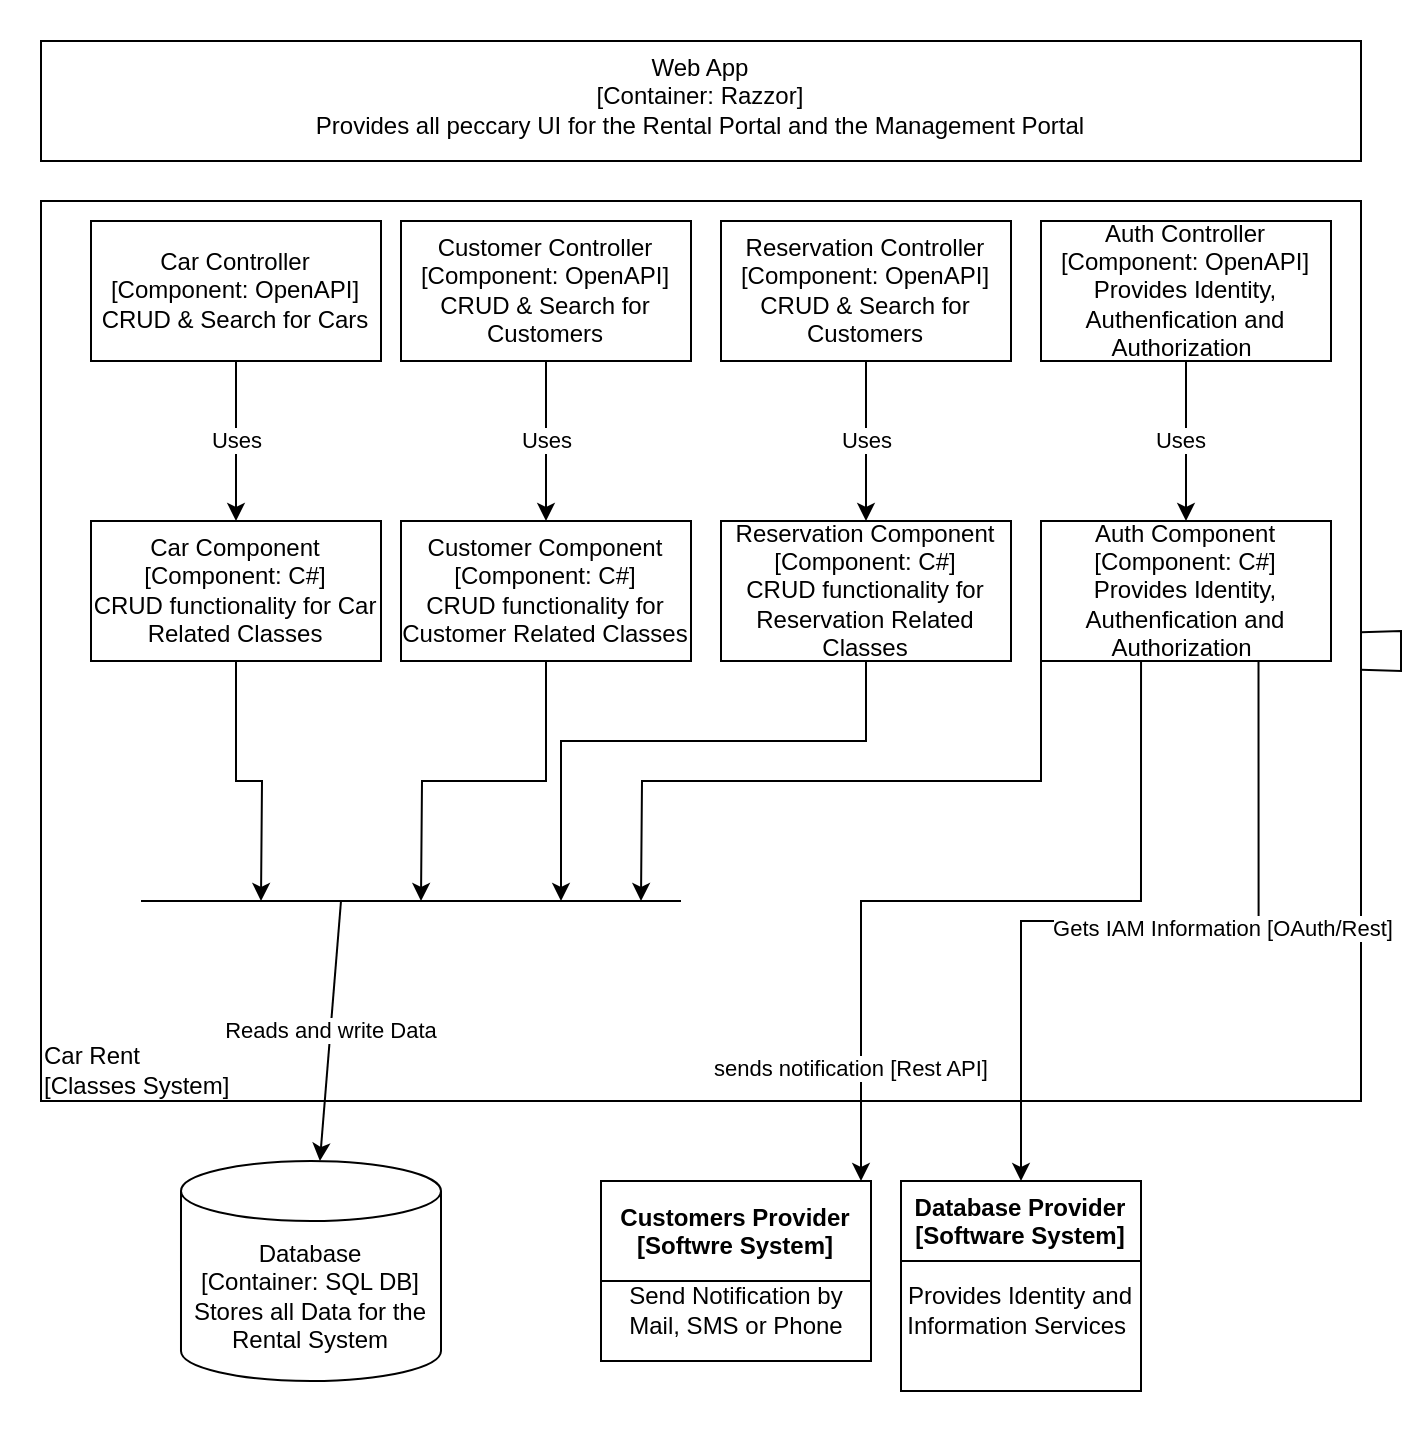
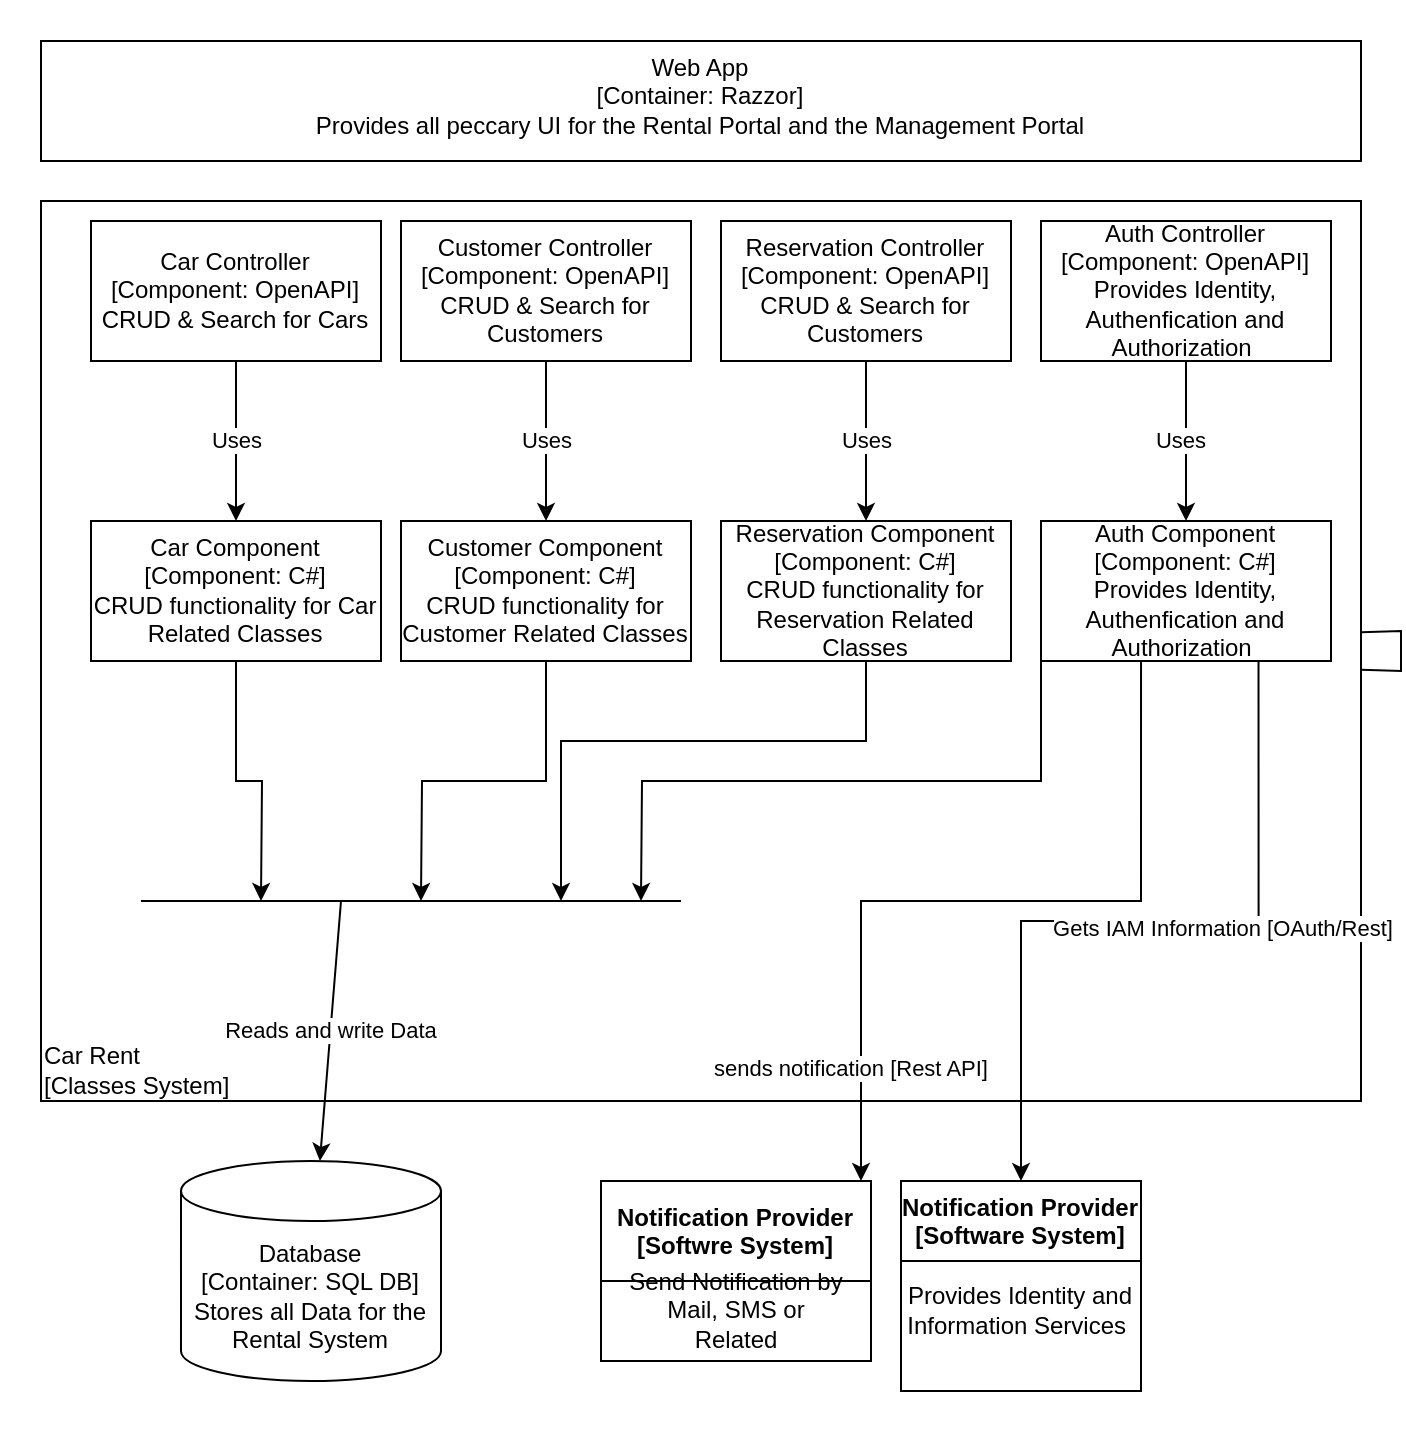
(1020, 1208) -> (1020, 1208)
(735, 1218) -> (735, 1218)
(737, 1311) -> (737, 1311)
